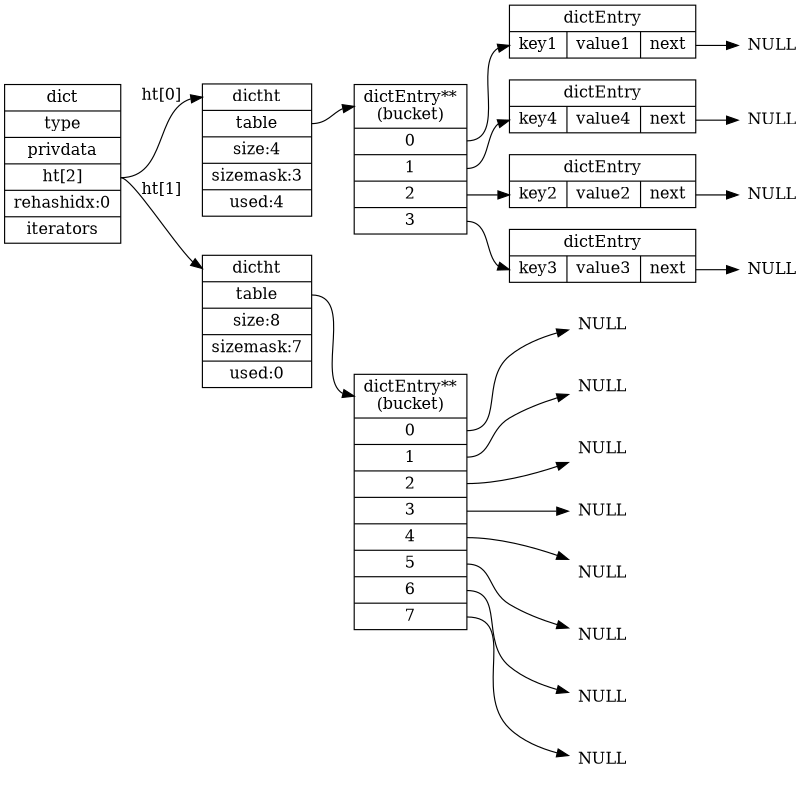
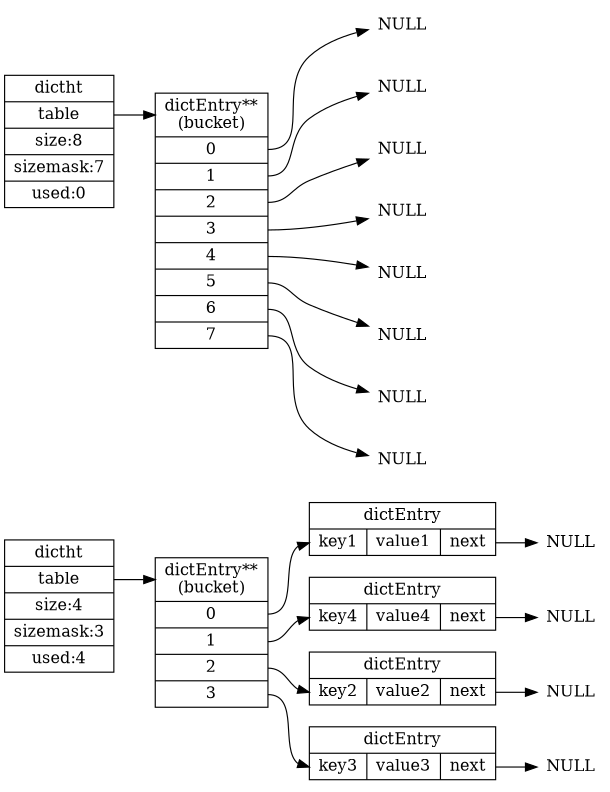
(63, 164) -> none
